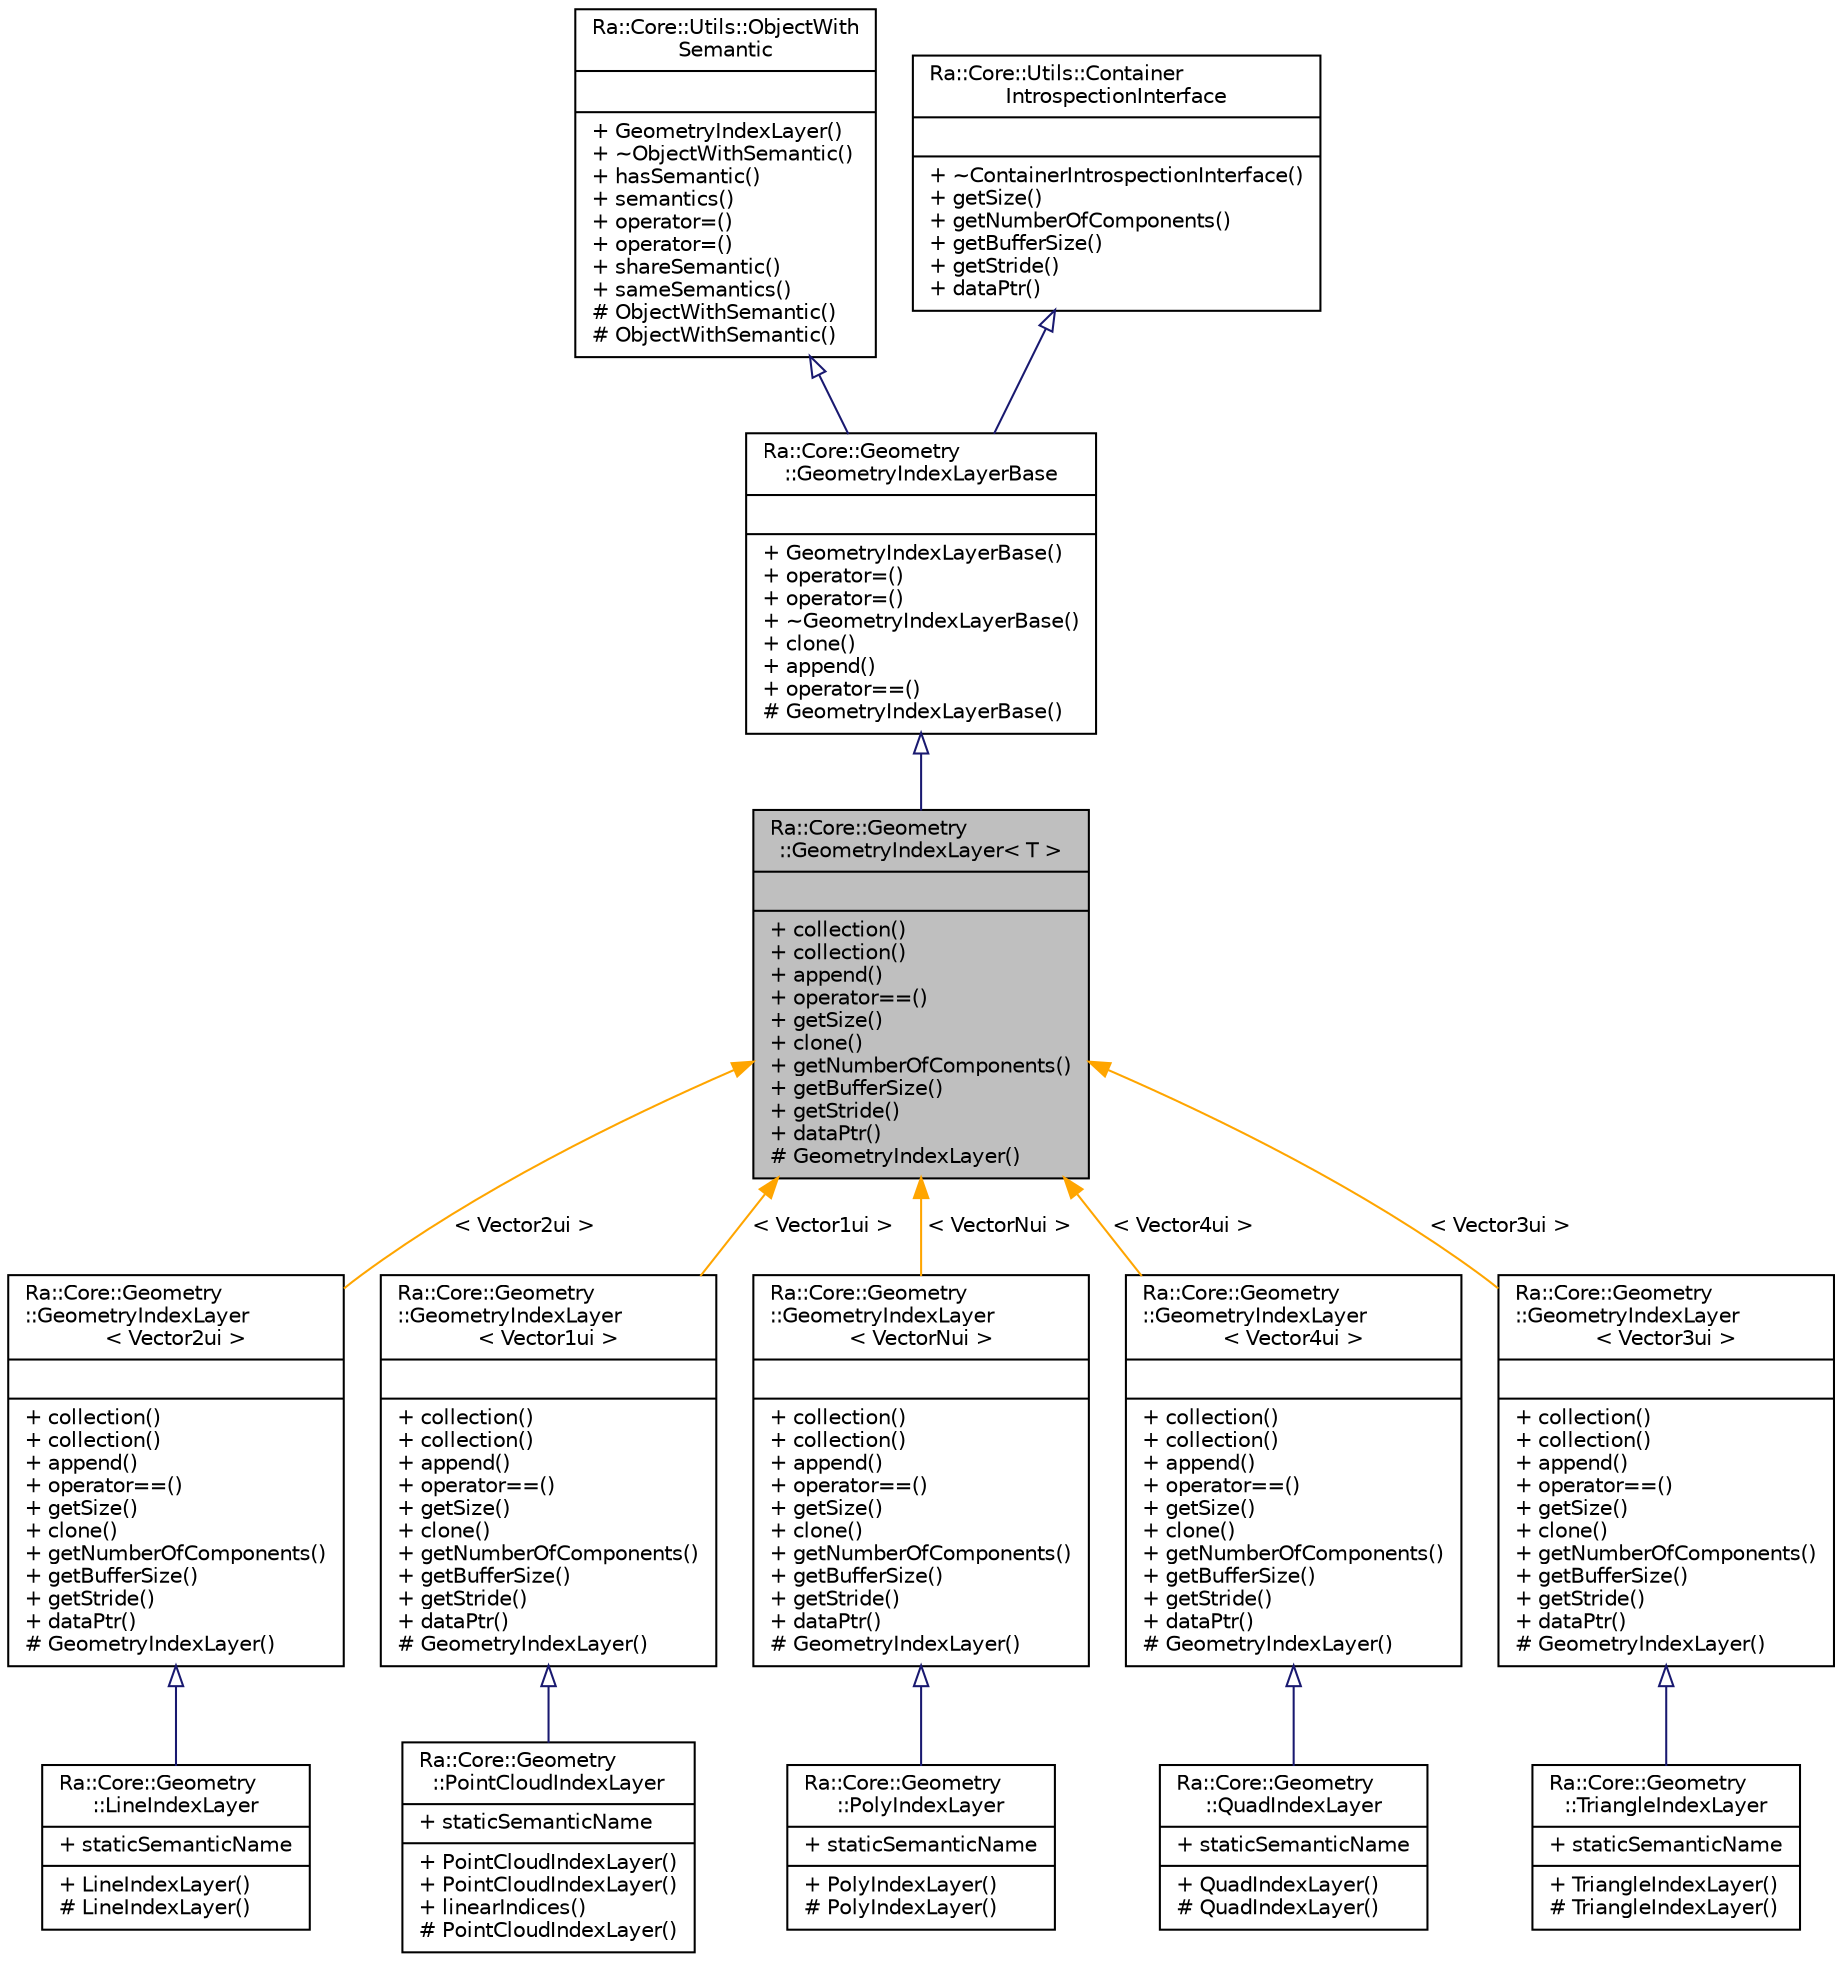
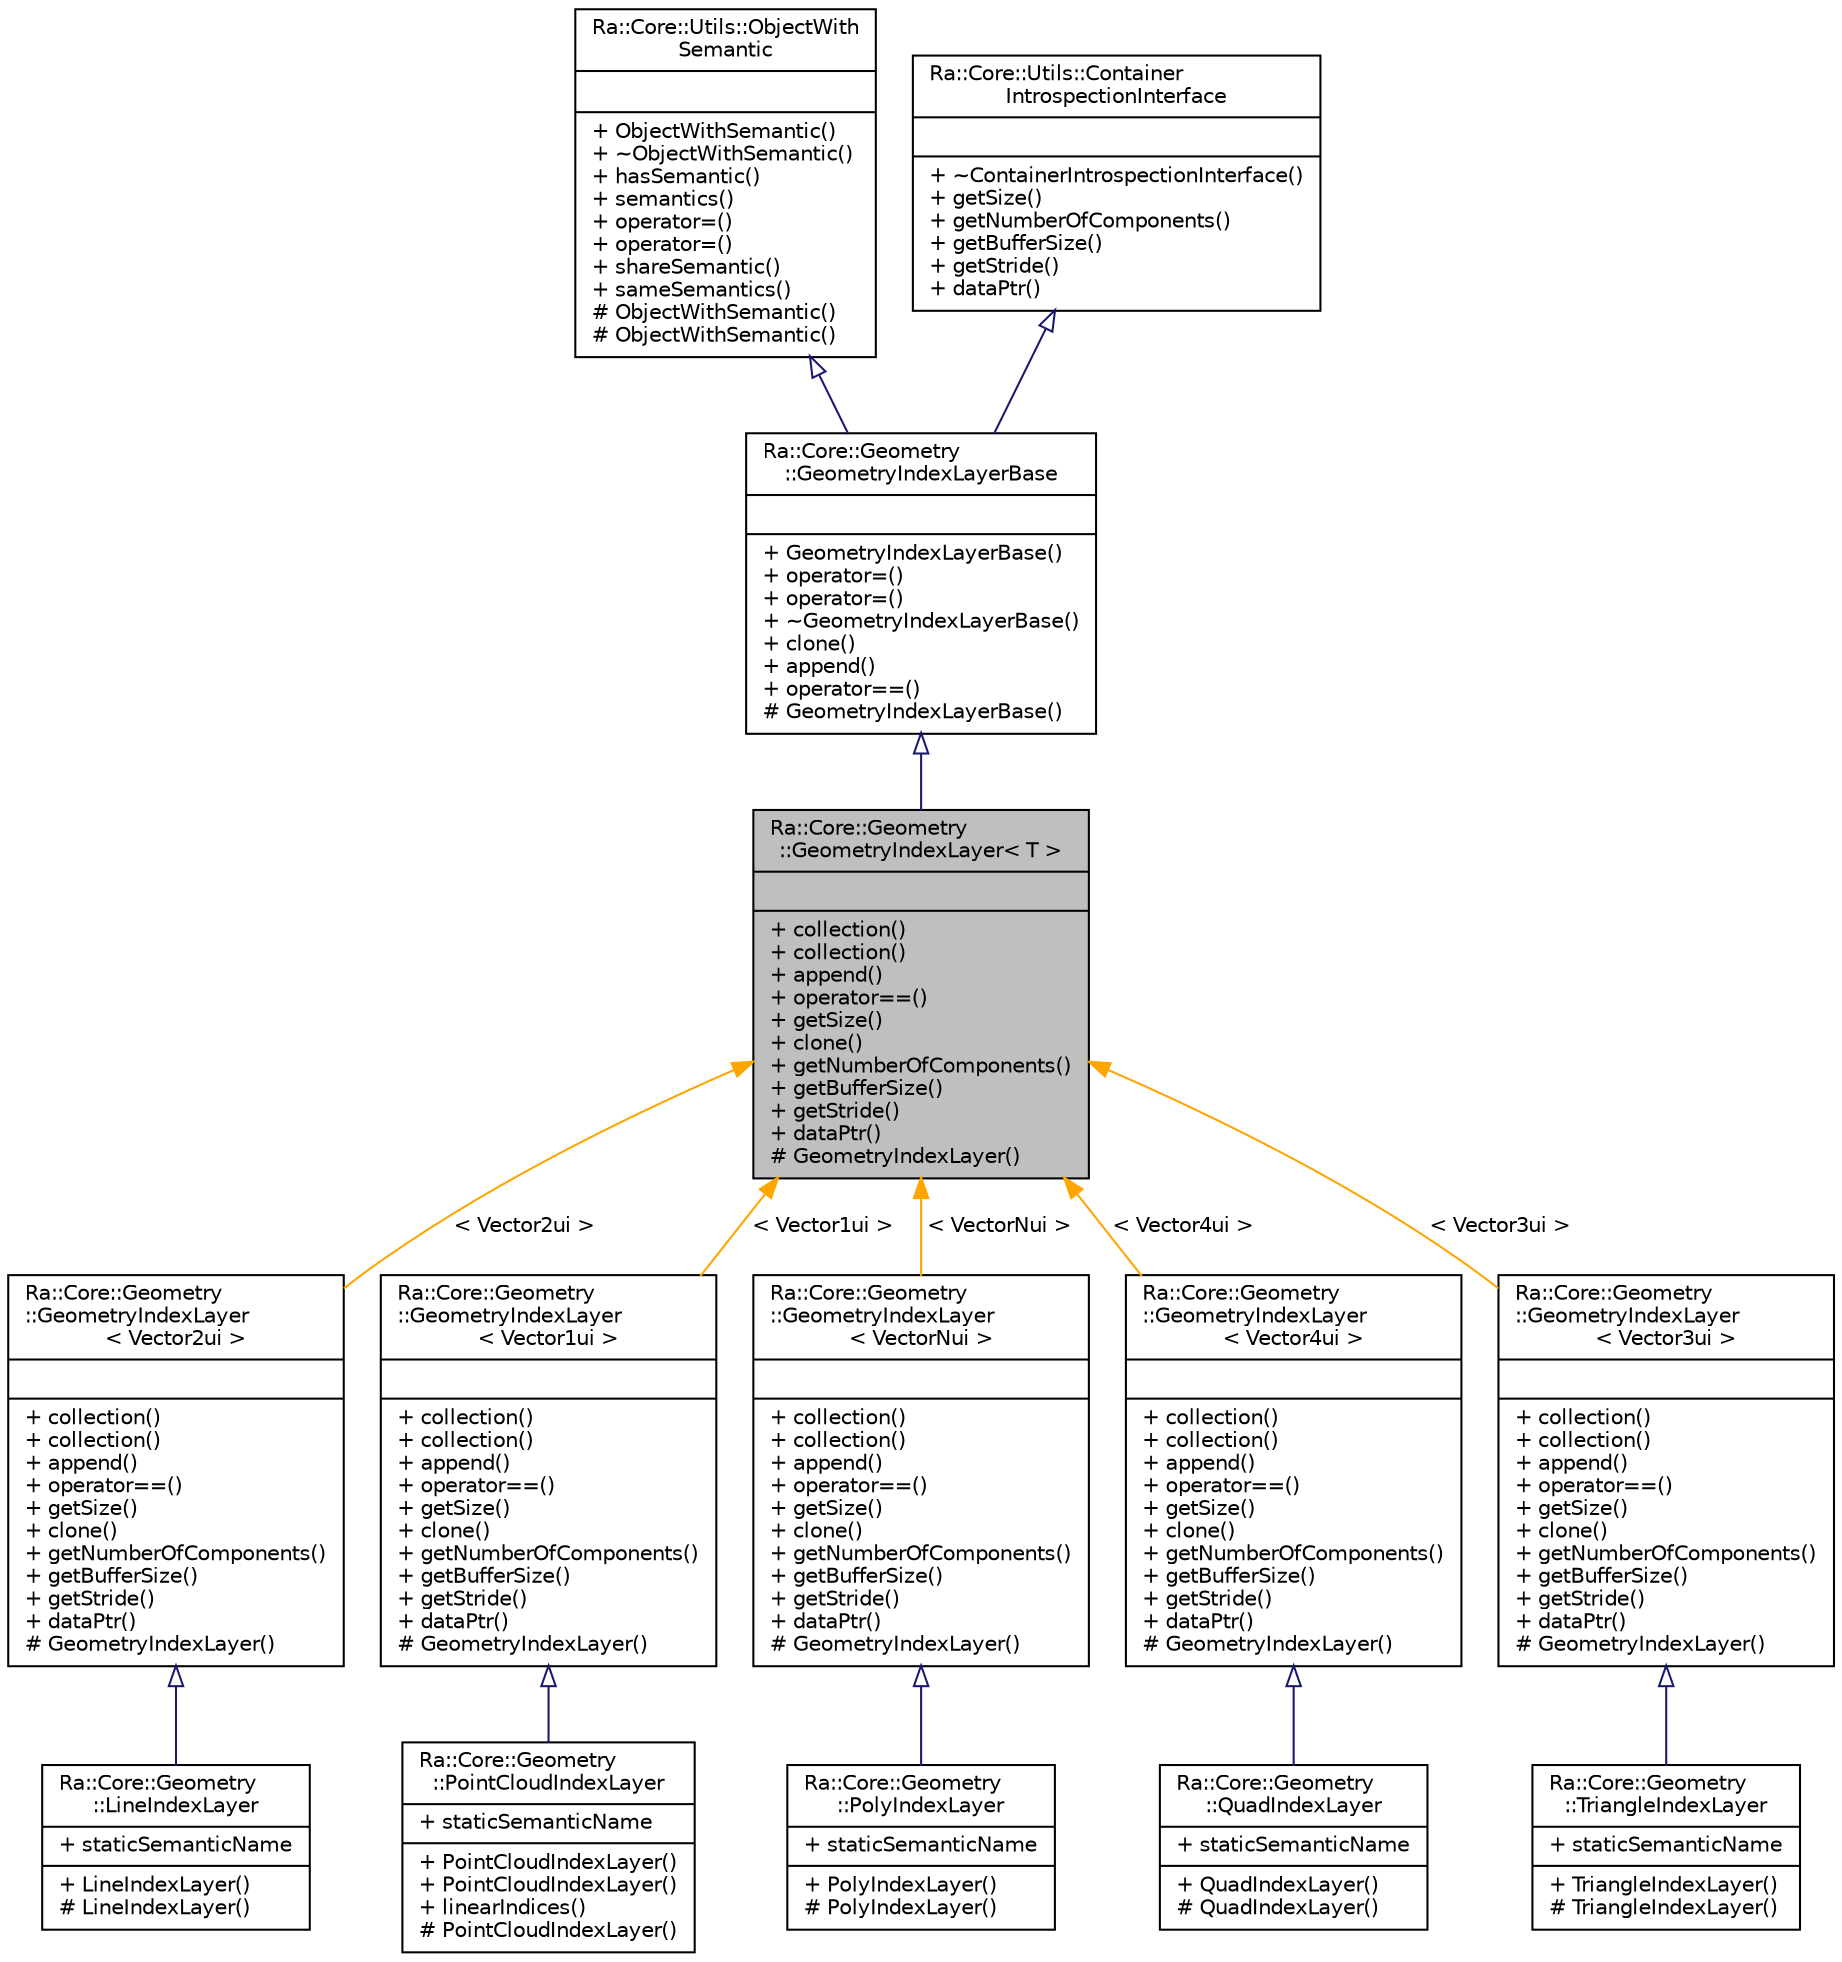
(717, 132) -> (714, 132)
